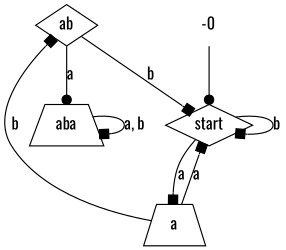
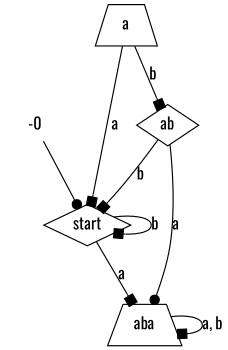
(179, 164) -> (112, 268)
